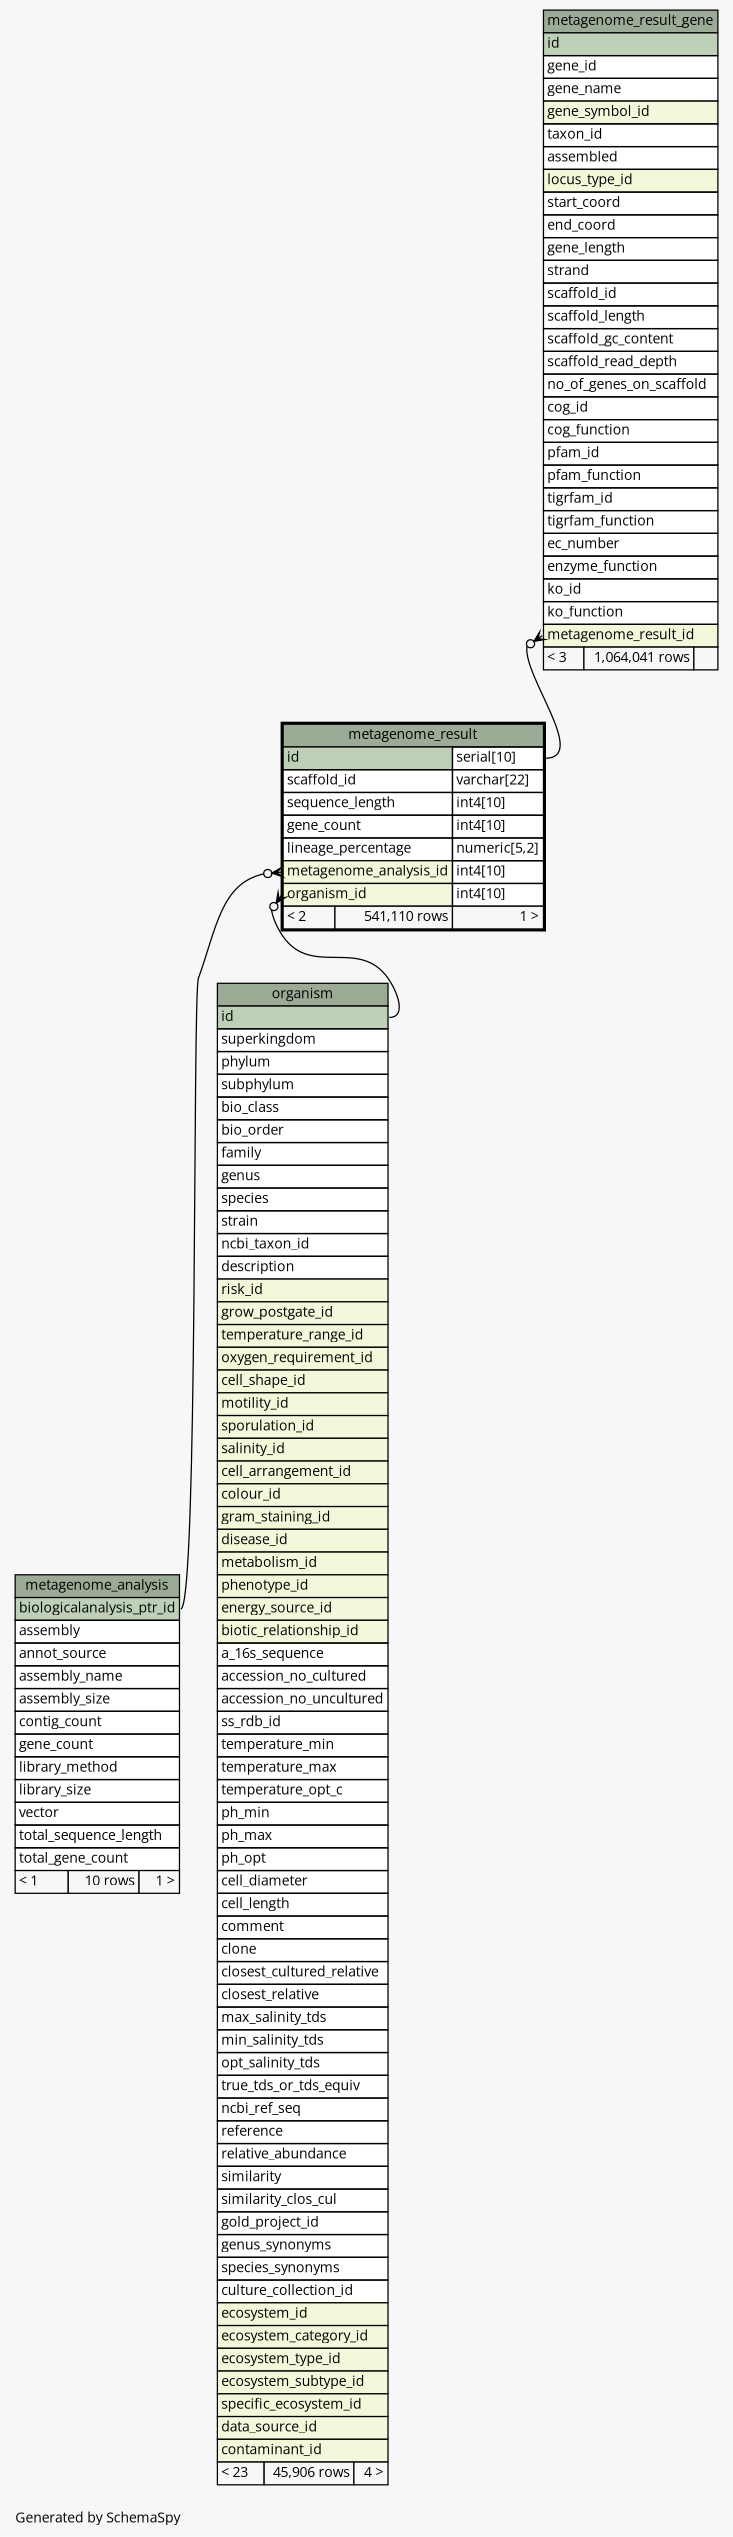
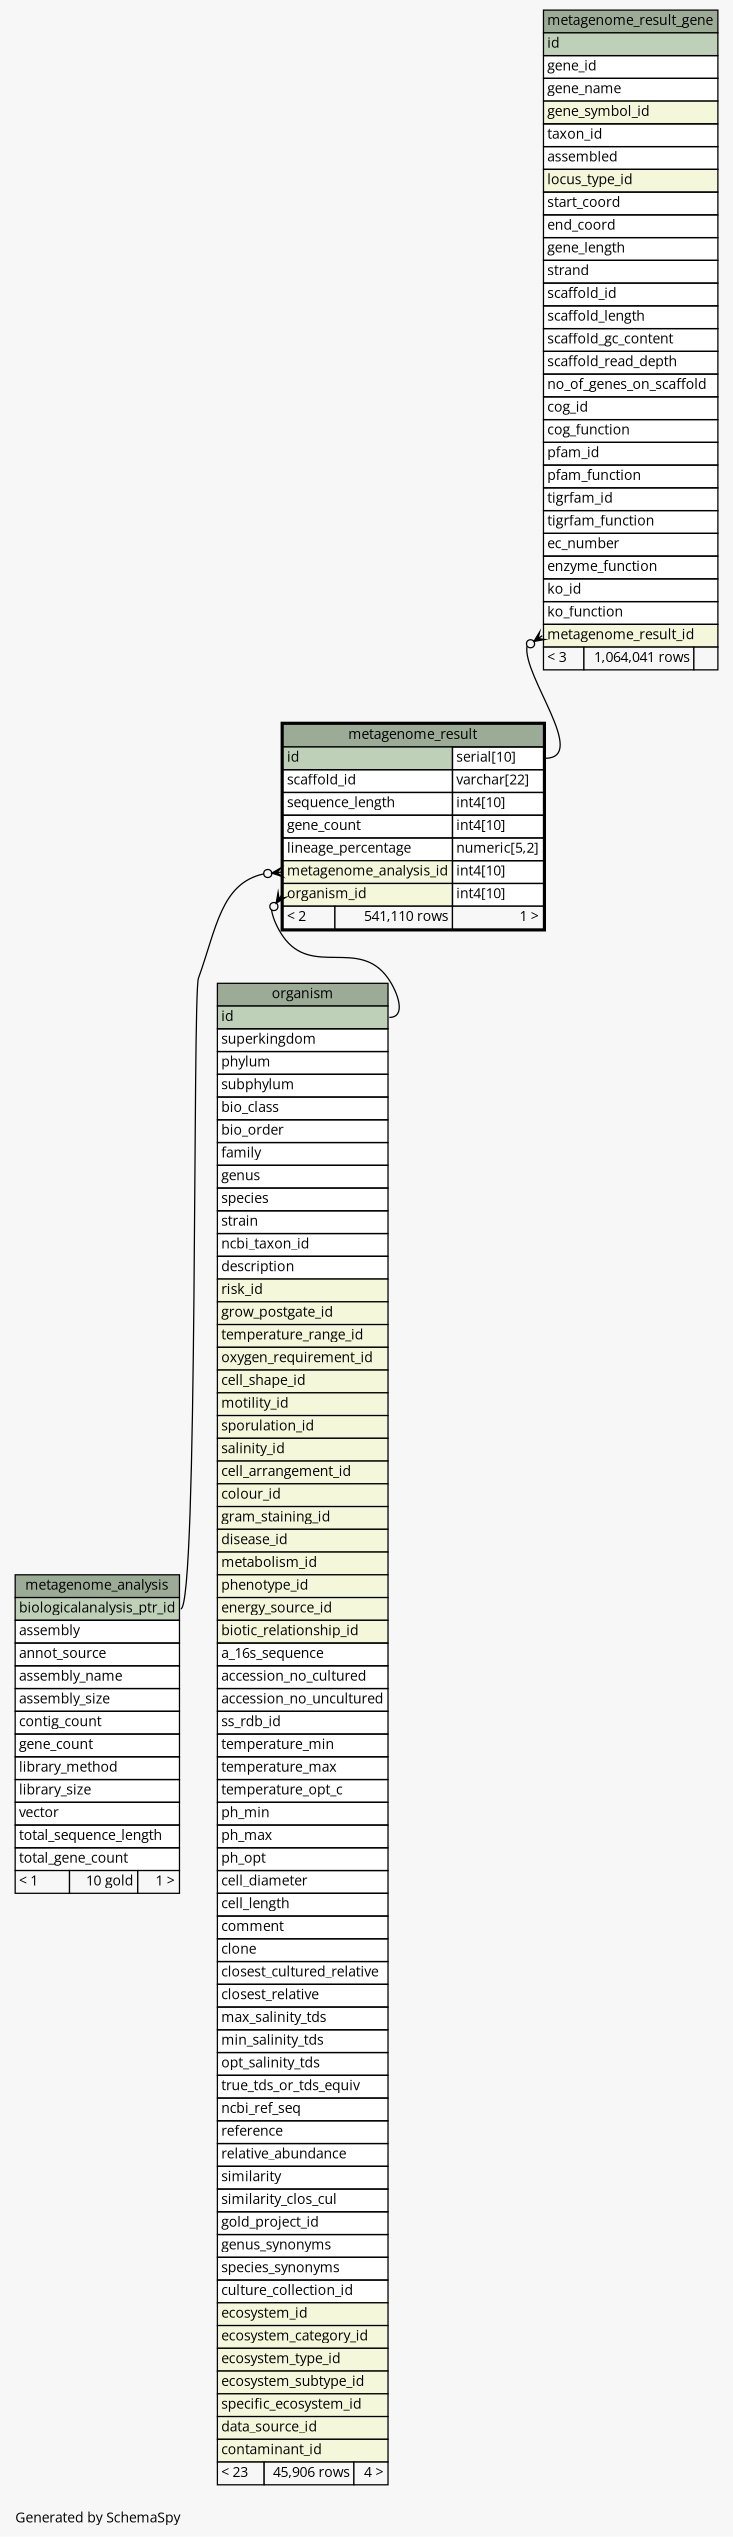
(110, 1881) -> (110, 1881)
